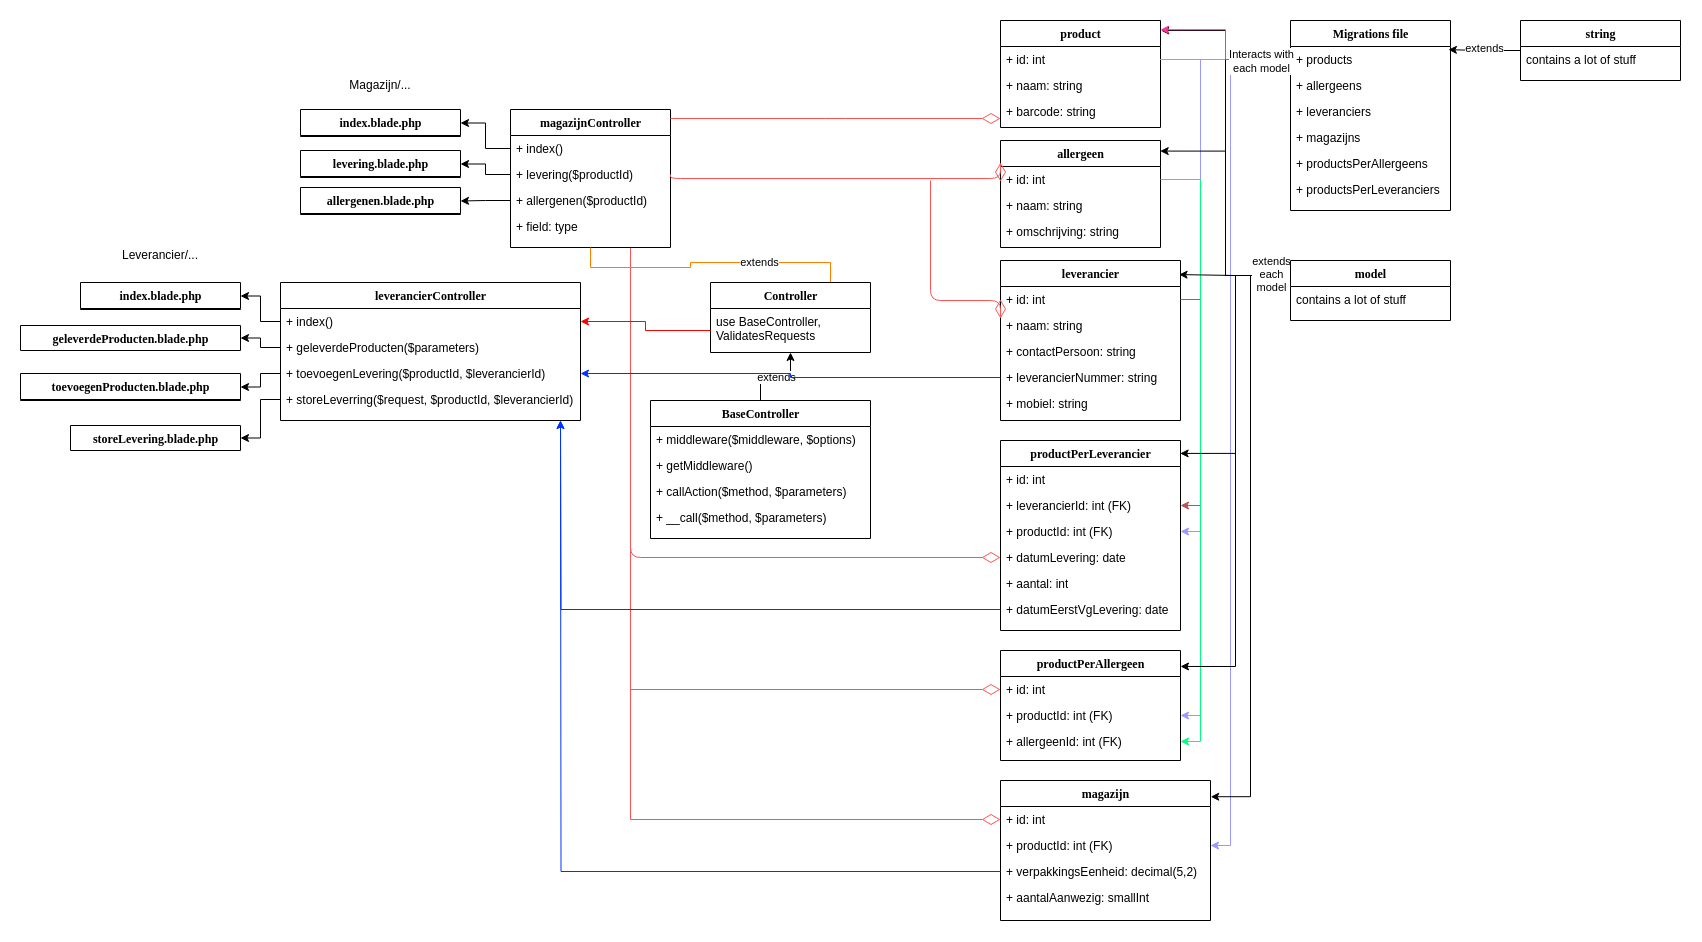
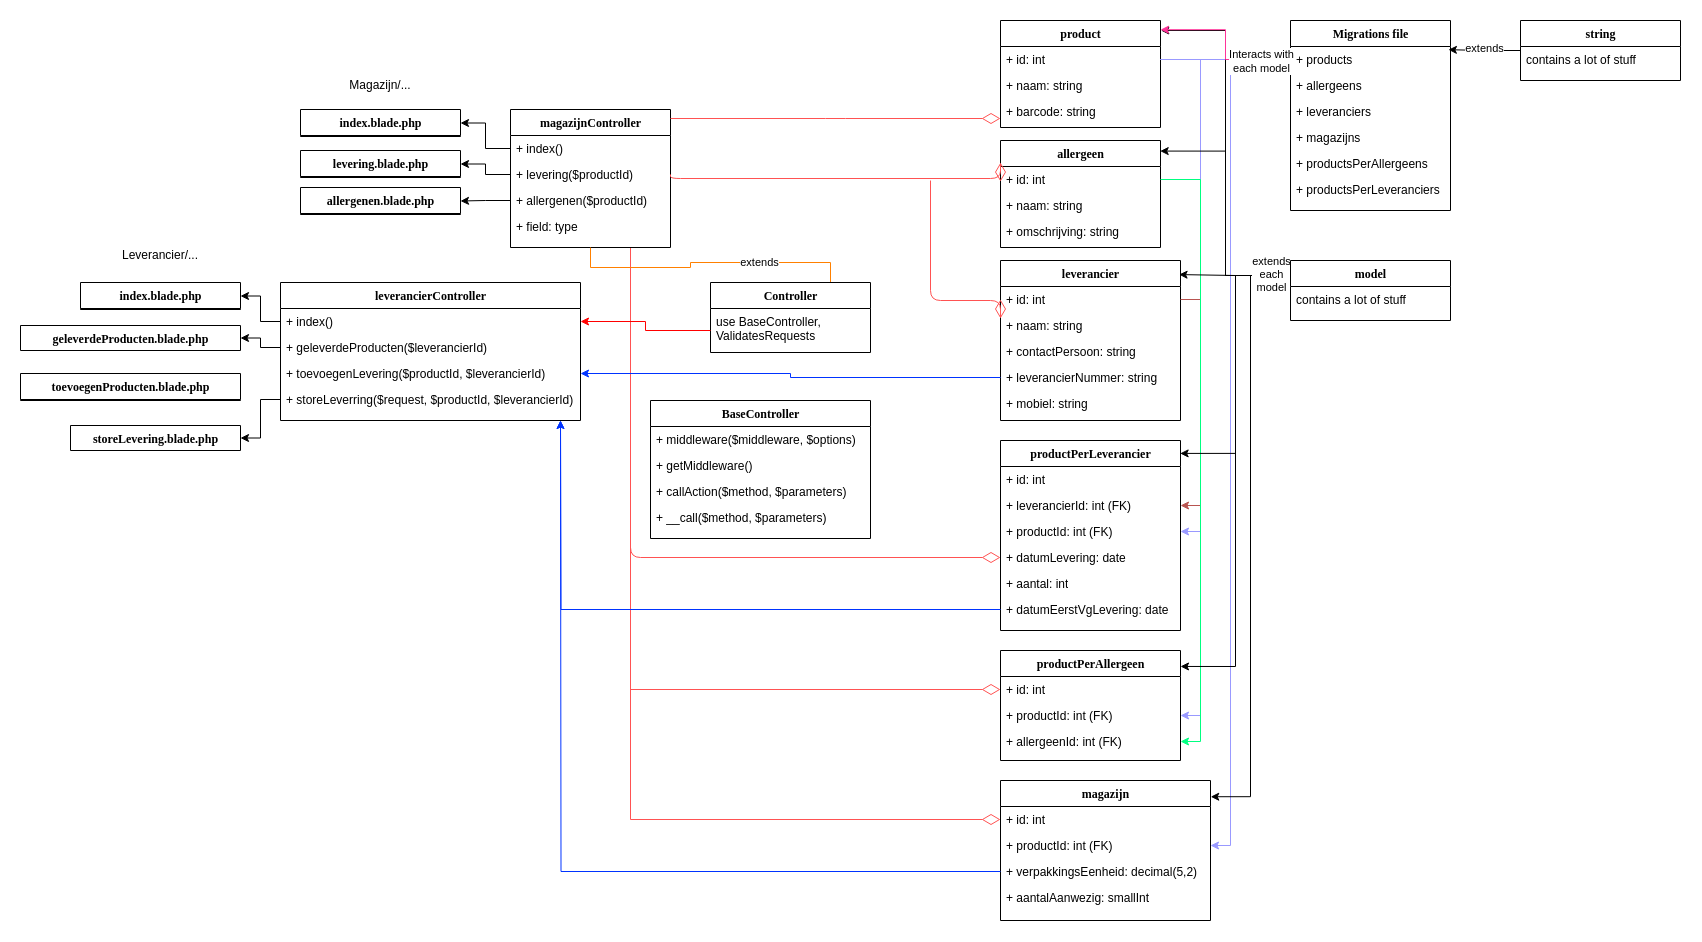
(394, 349) -> (401, 349)
(261, 377) -> none
(773, 377) -> none
